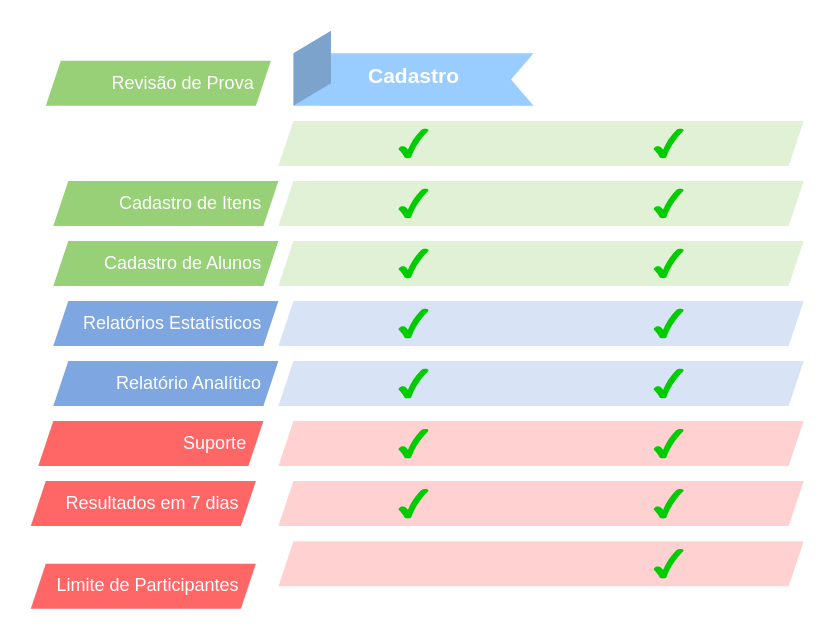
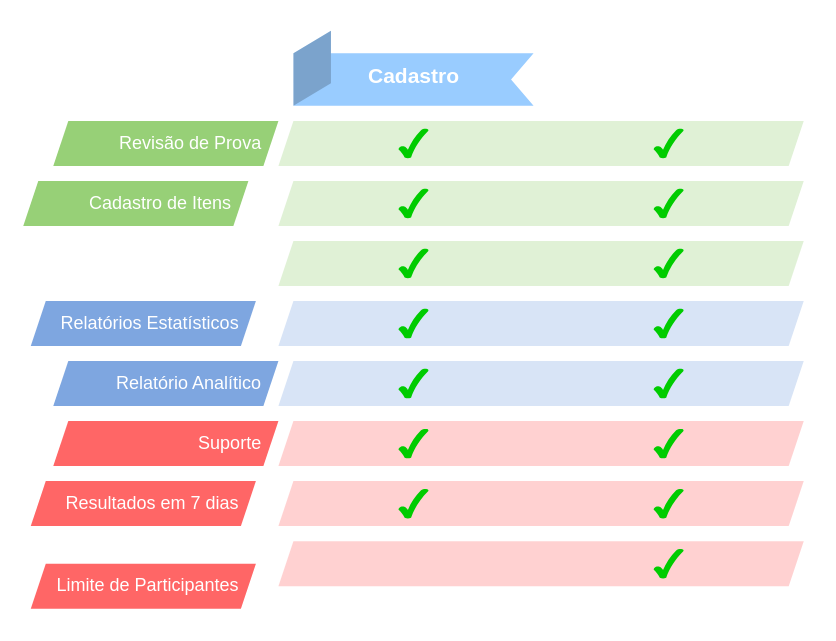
(158, 83) -> (166, 143)
(166, 203) -> (136, 203)
(166, 263) -> none
(166, 323) -> (143, 323)
(151, 443) -> (166, 443)
